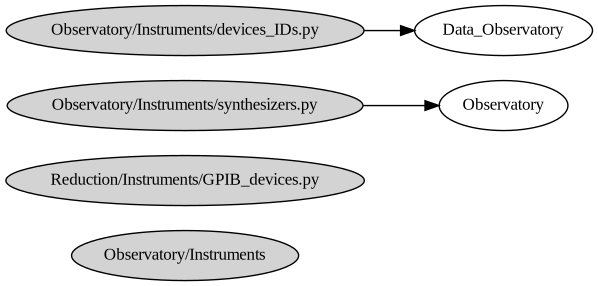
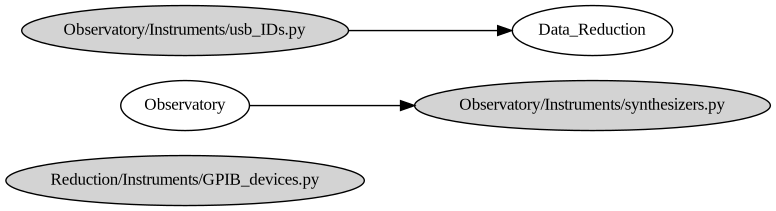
(185, 31) -> (185, 31)
(504, 31) -> (592, 31)
(394, 106) -> (325, 106)
(185, 256) -> none
